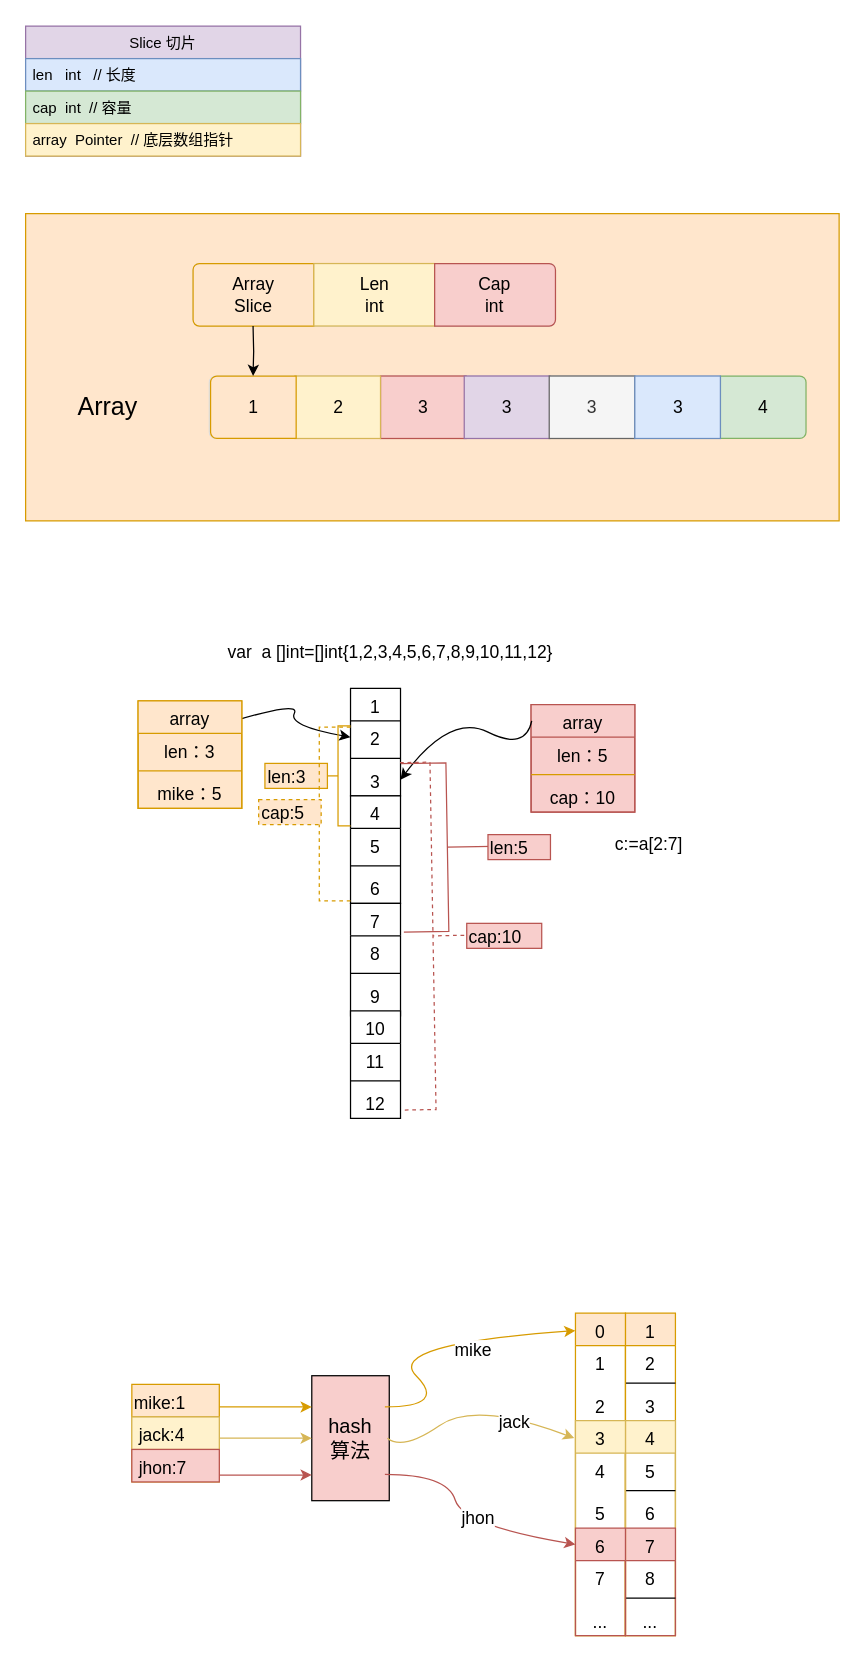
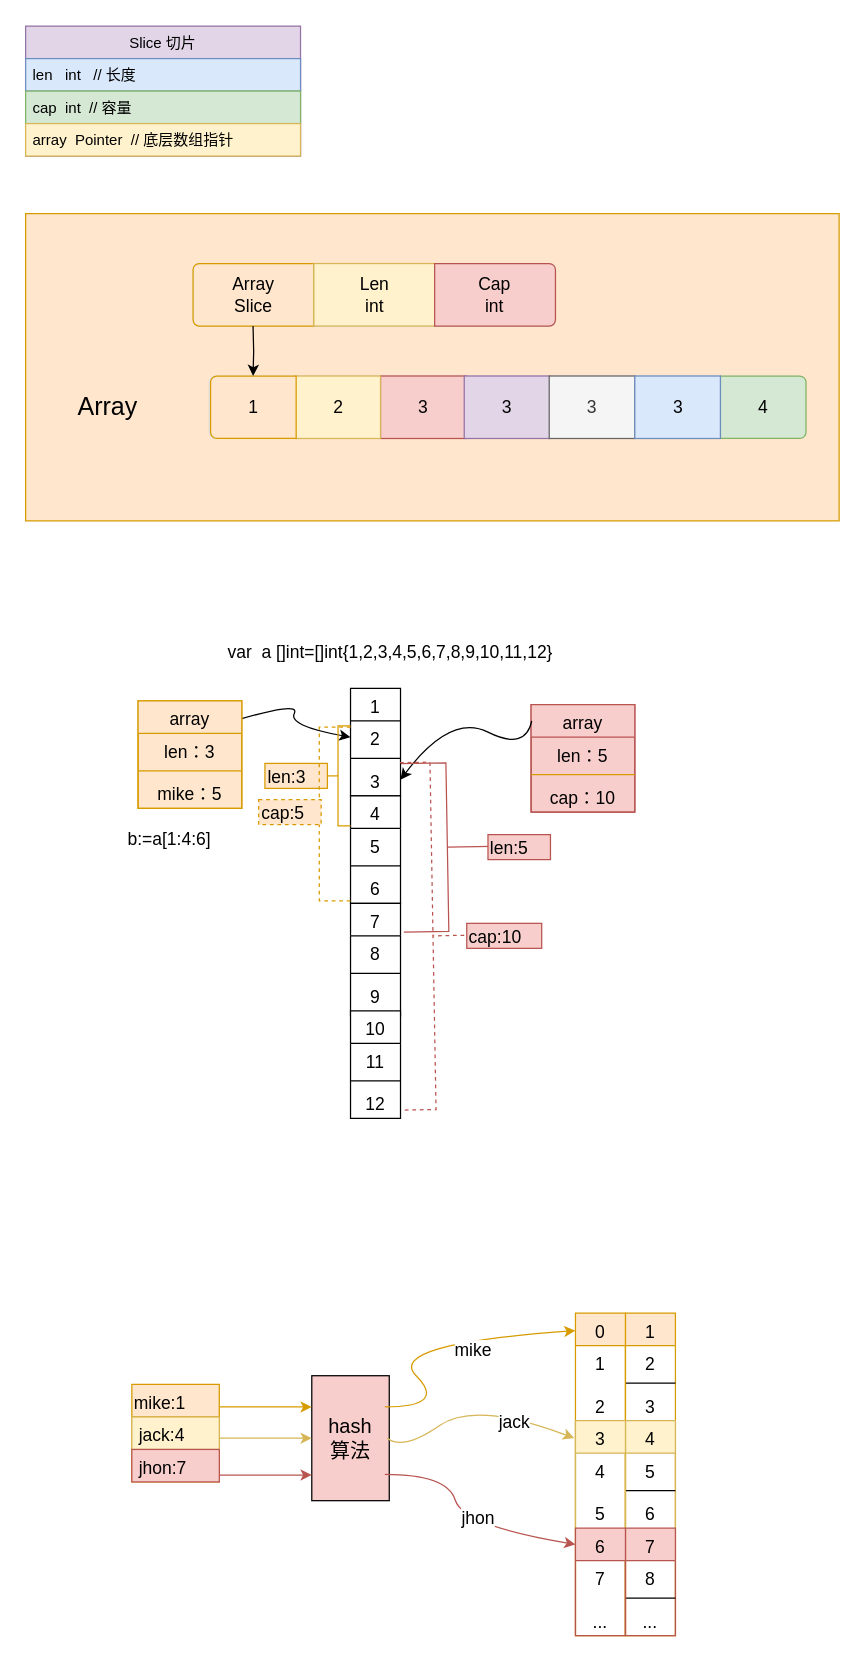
none -> (176, 838)
(657, 843) -> none
